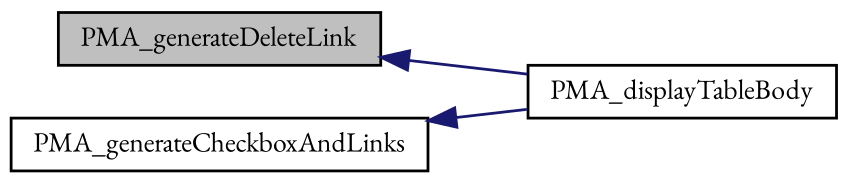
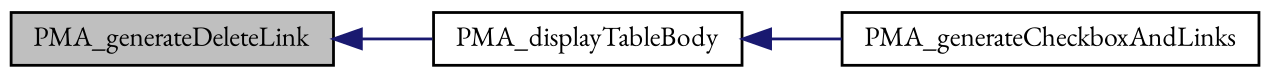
(492, 113) -> (806, 39)
